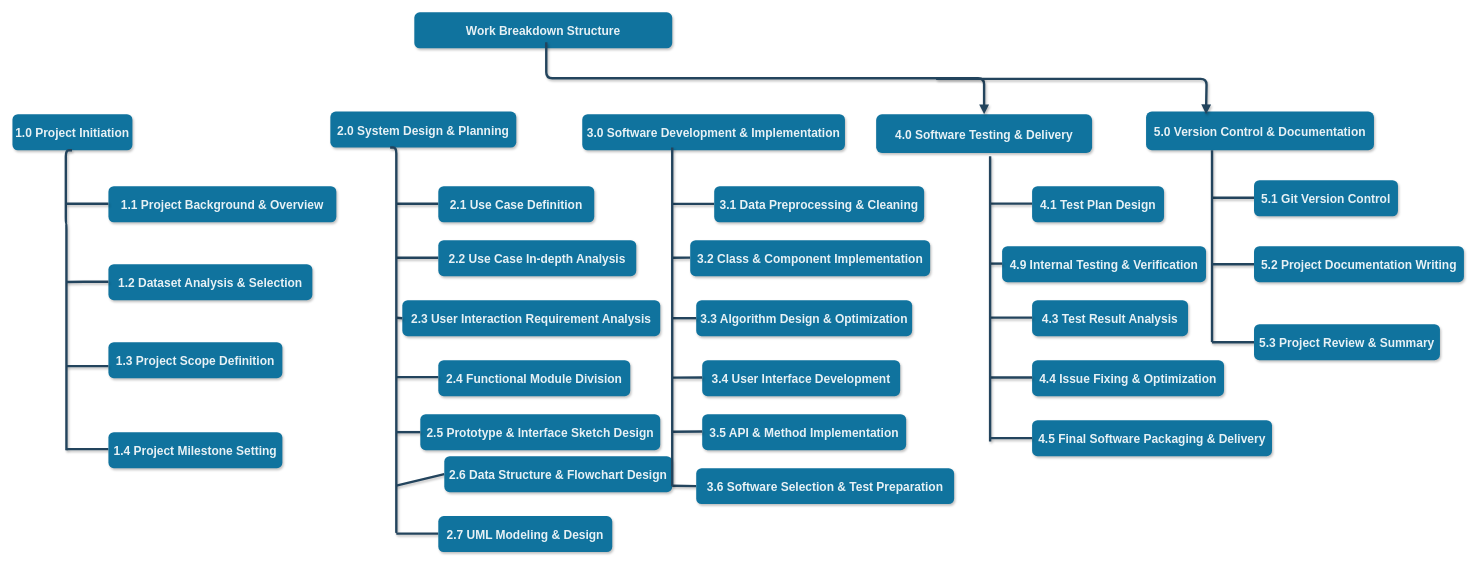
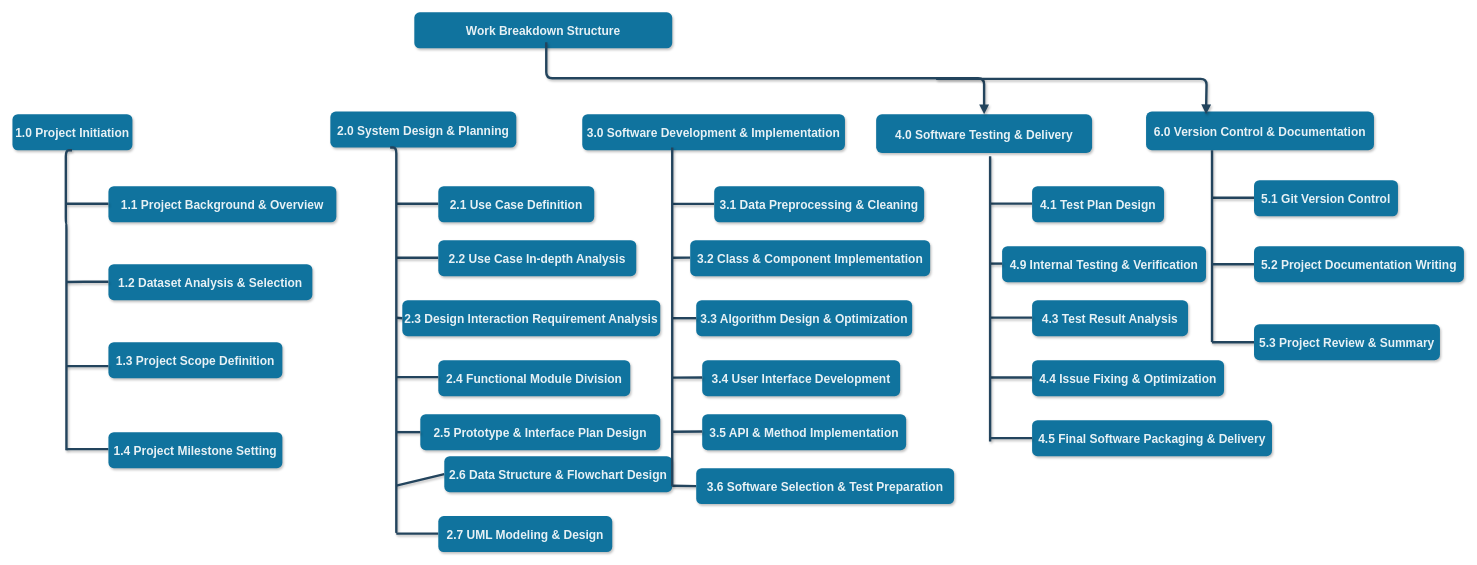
(1260, 132) -> (1260, 132)
(531, 319) -> (531, 319)
(540, 433) -> (540, 433)
